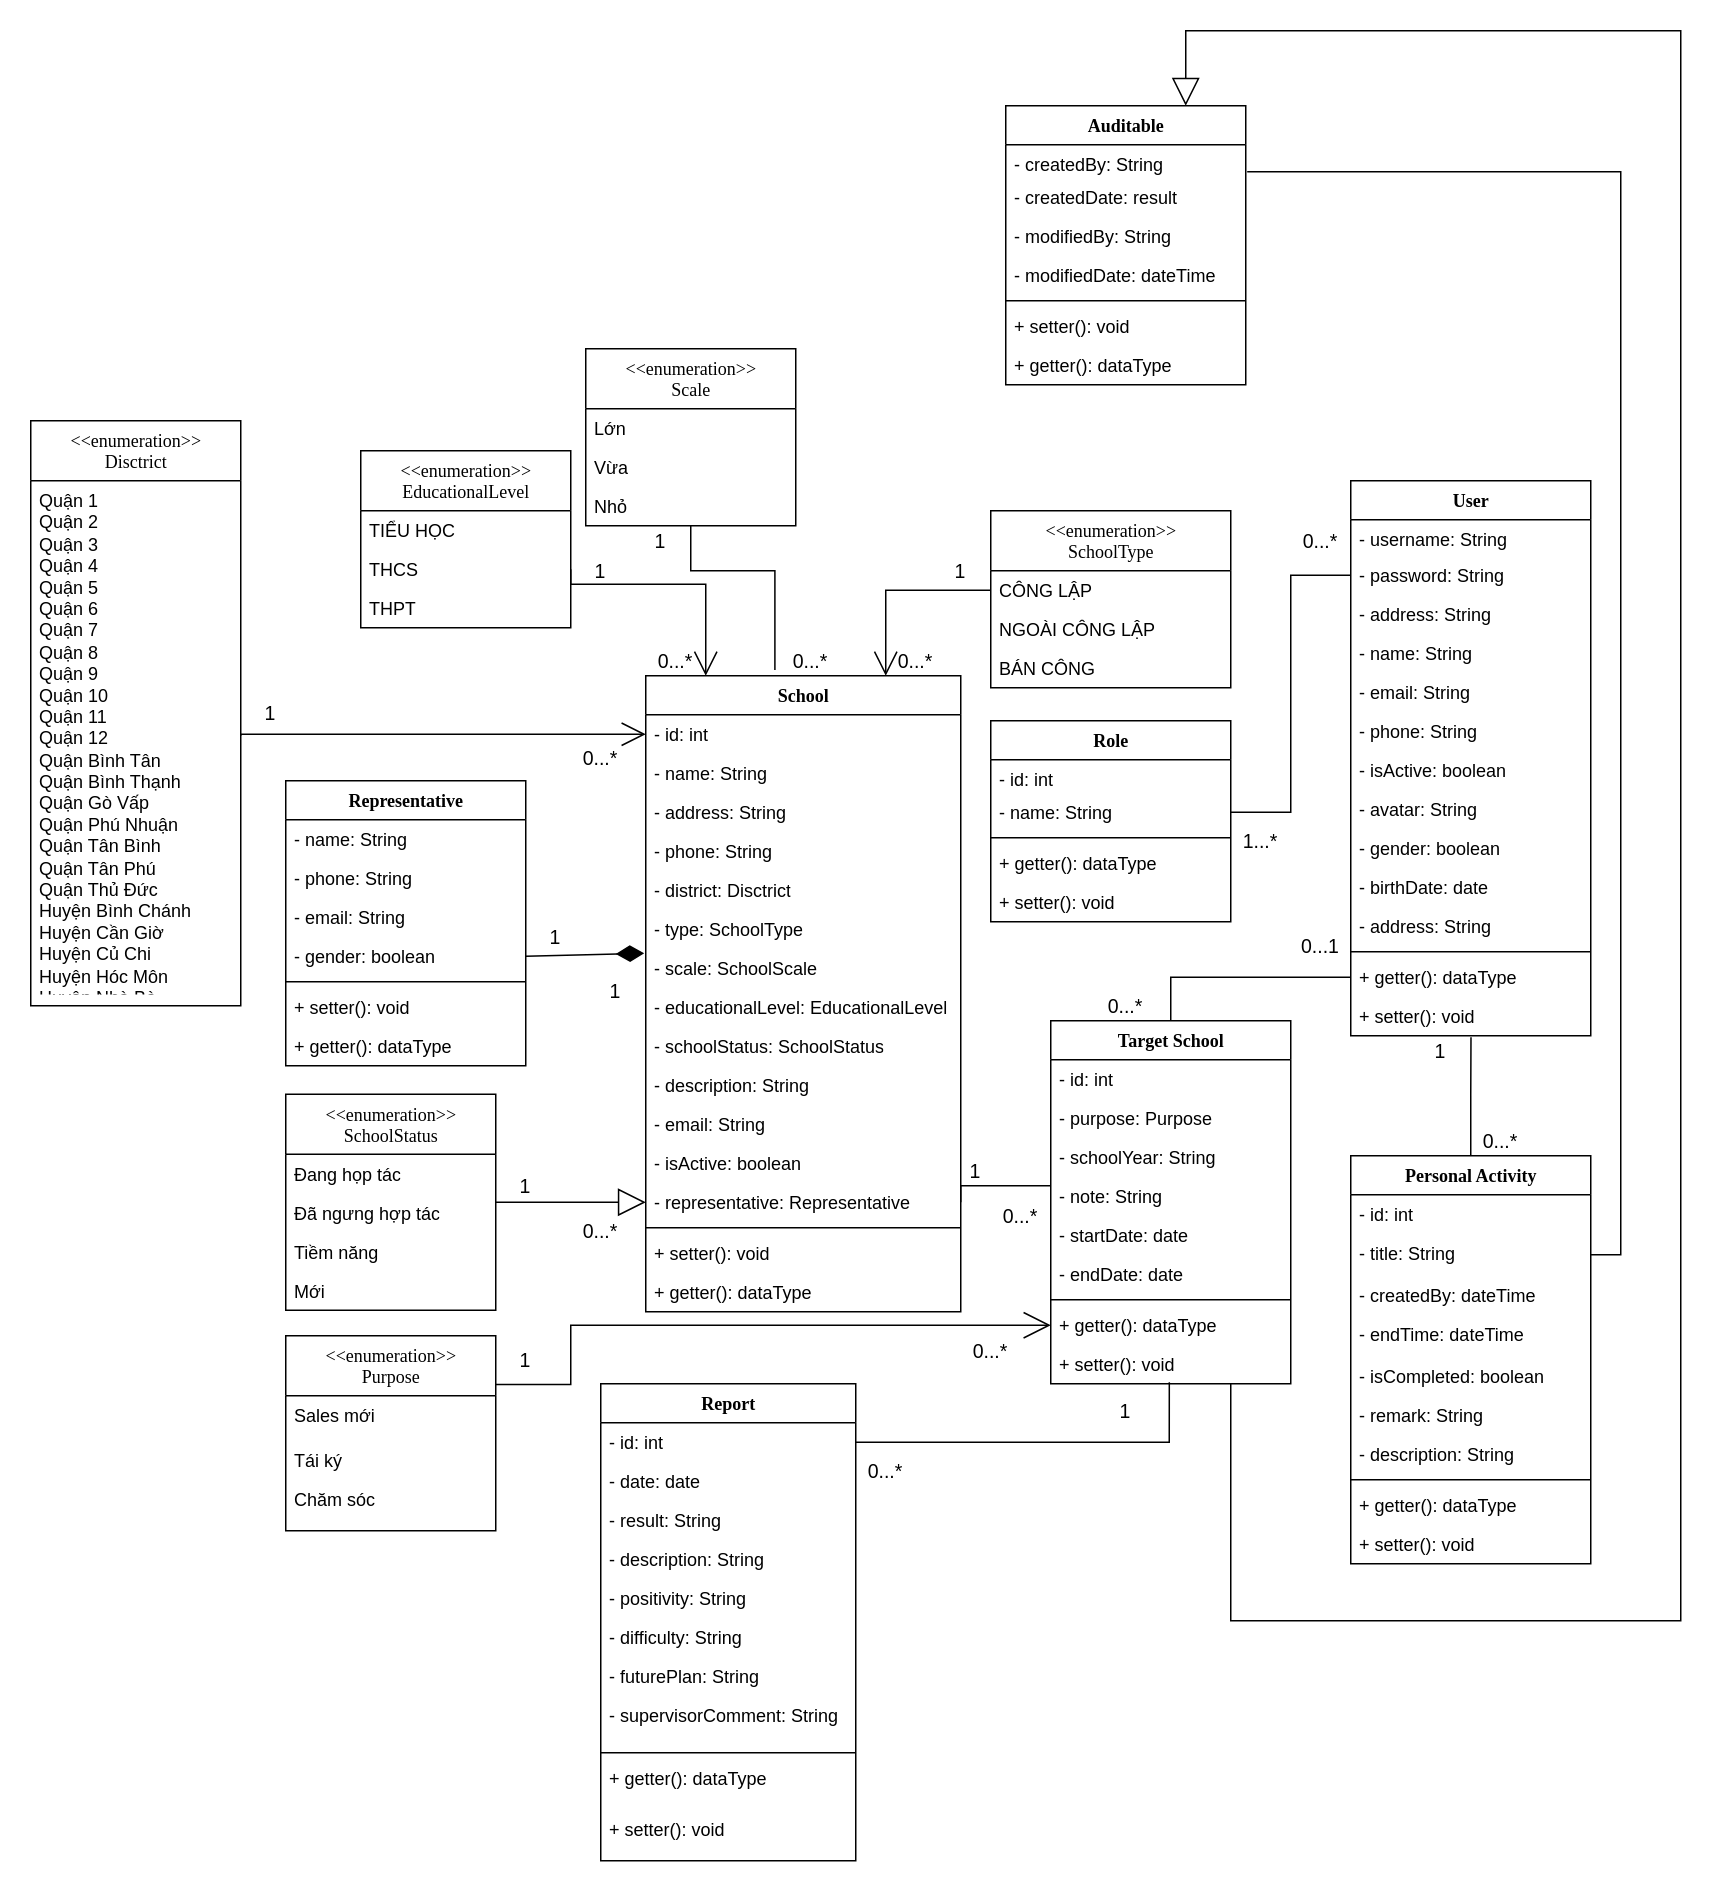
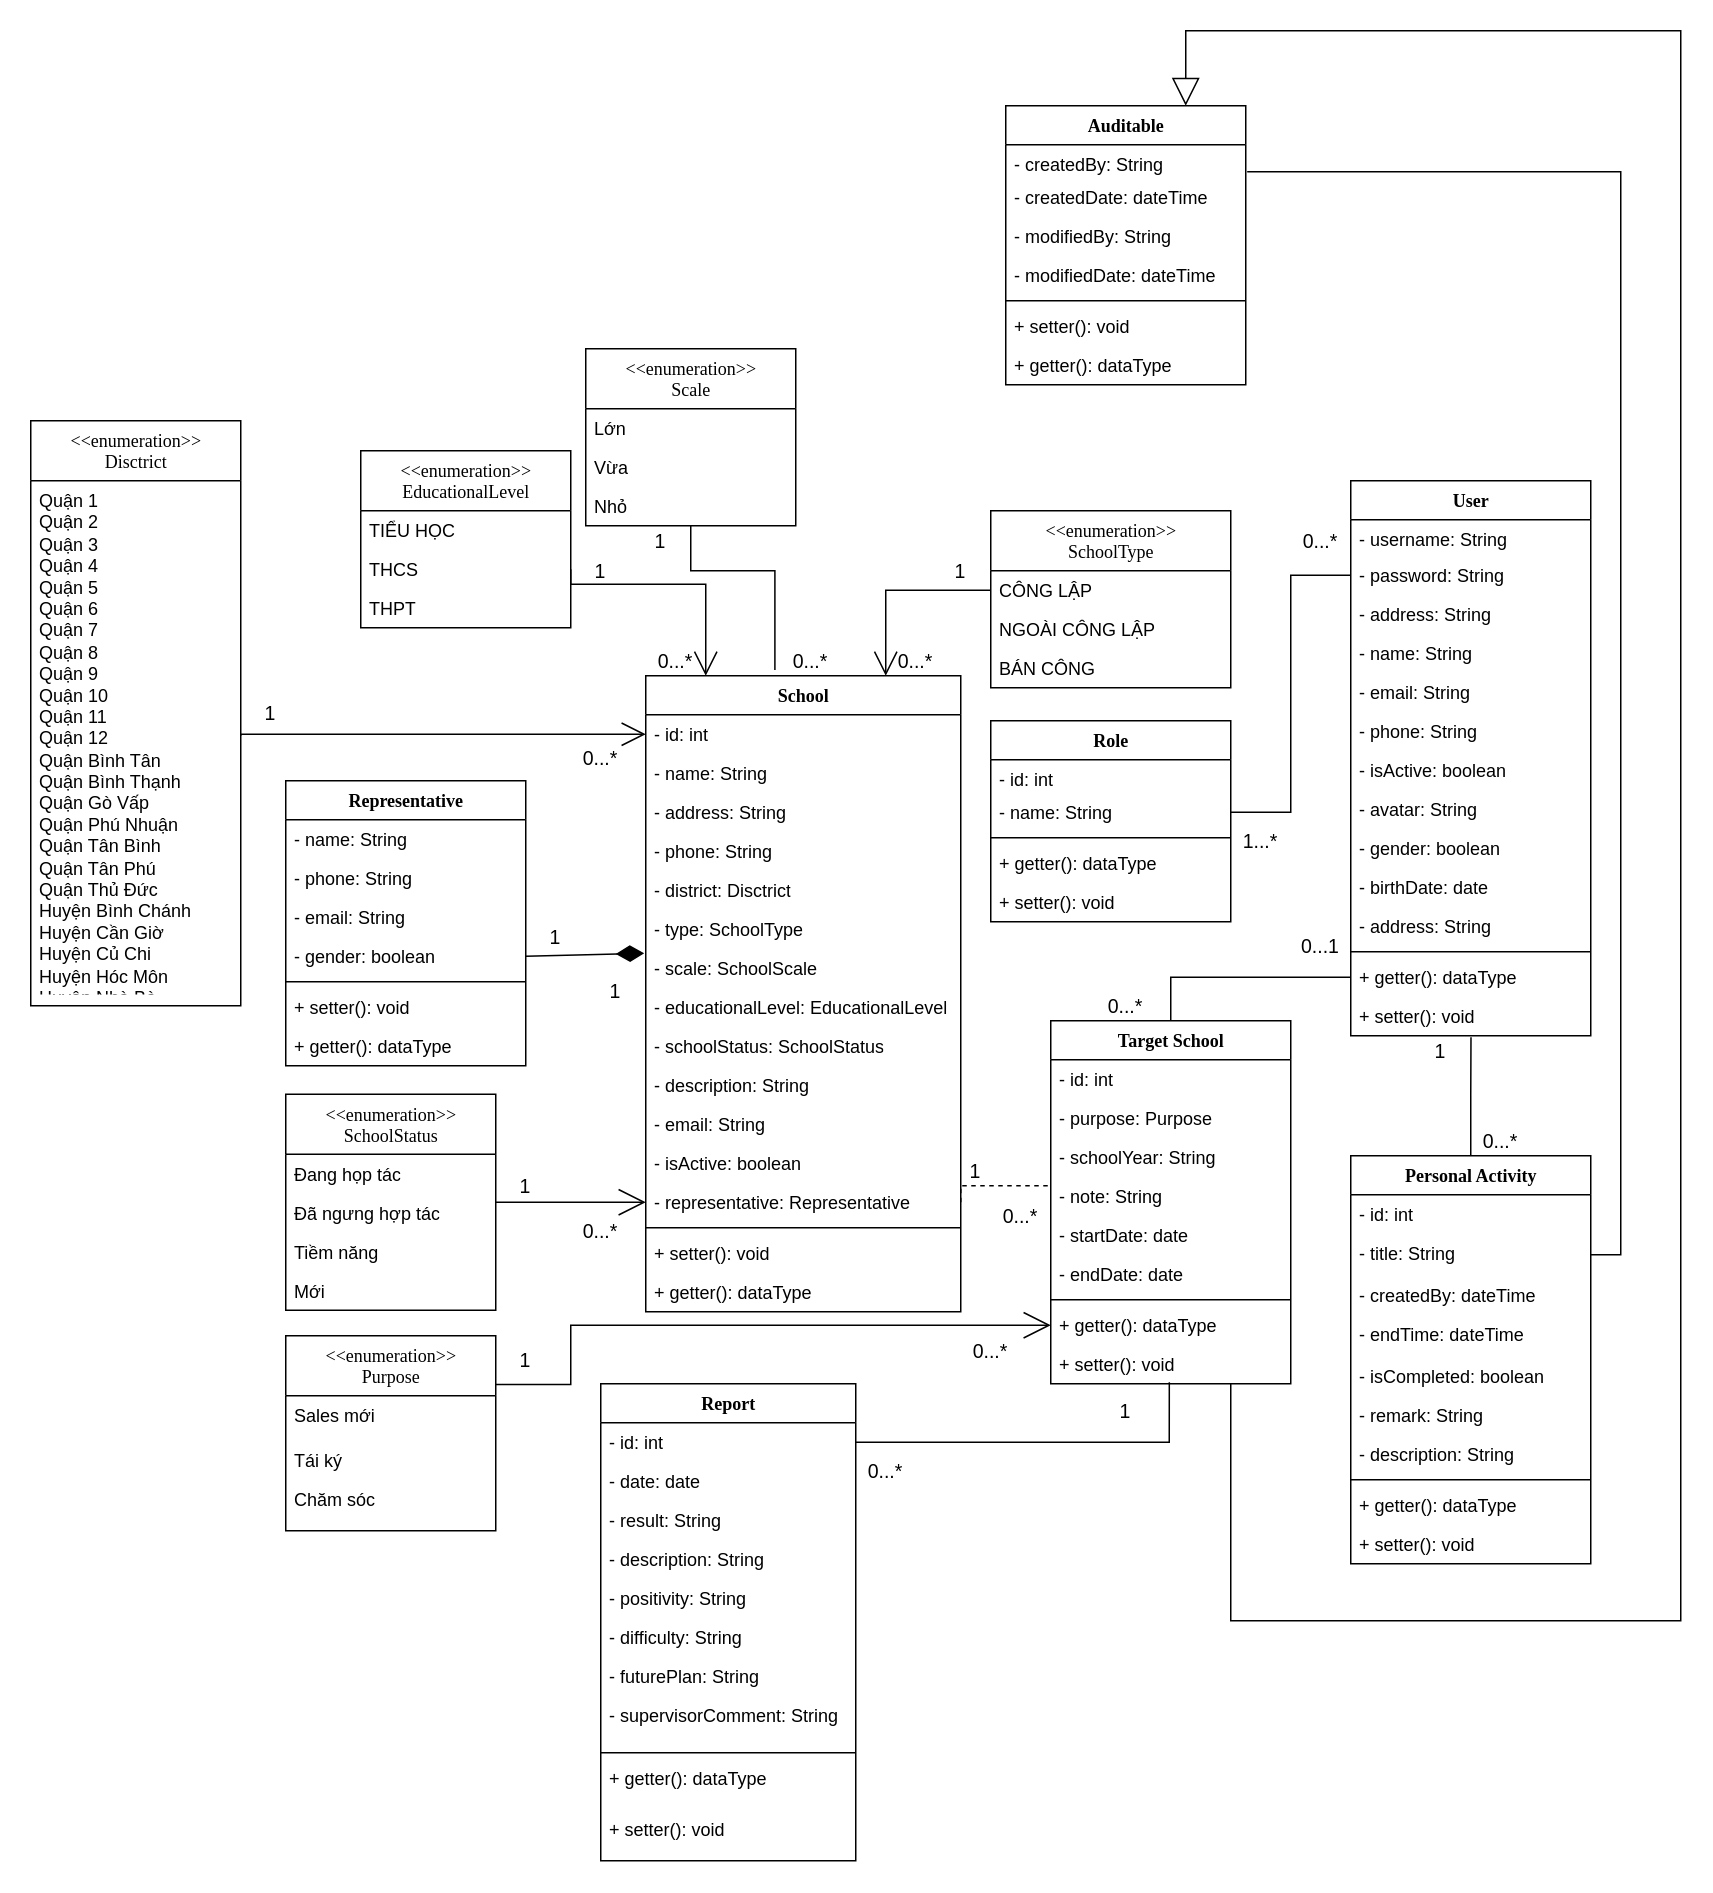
(1111, 199) -> (1121, 199)
(1008, 1186) -> (1008, 1186)
(617, 1202) -> (629, 1202)
